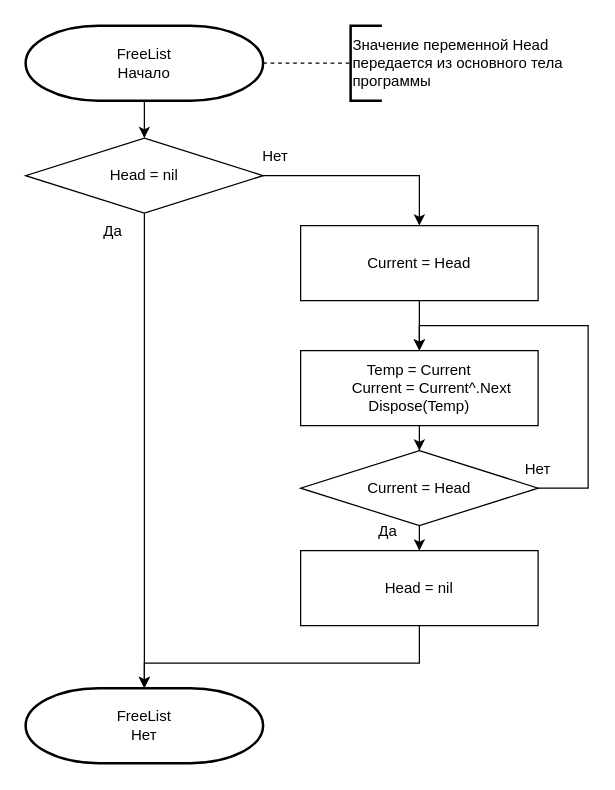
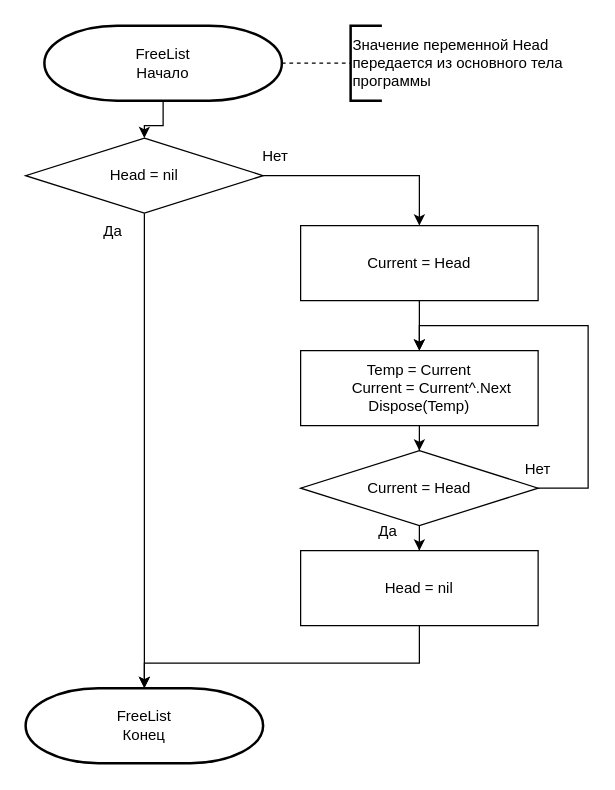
(144, 63) -> (163, 63)
(144, 726) -> (144, 726)
